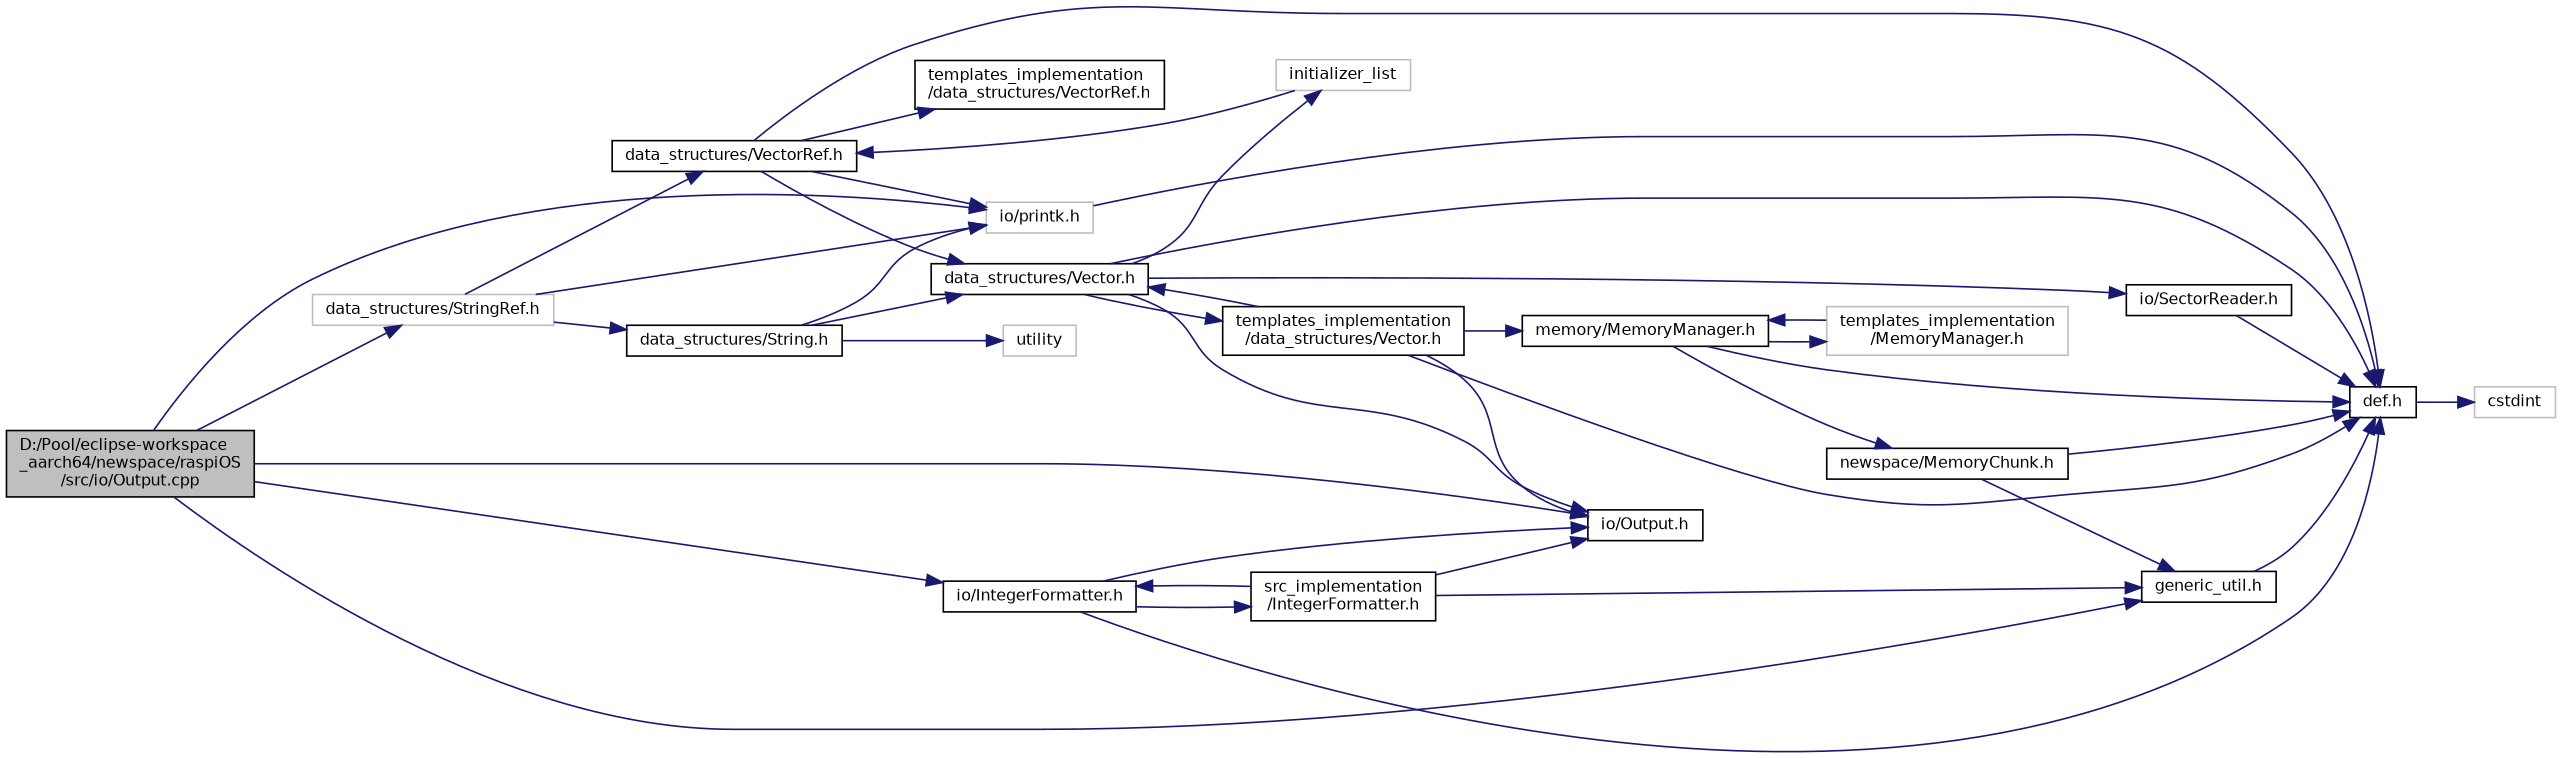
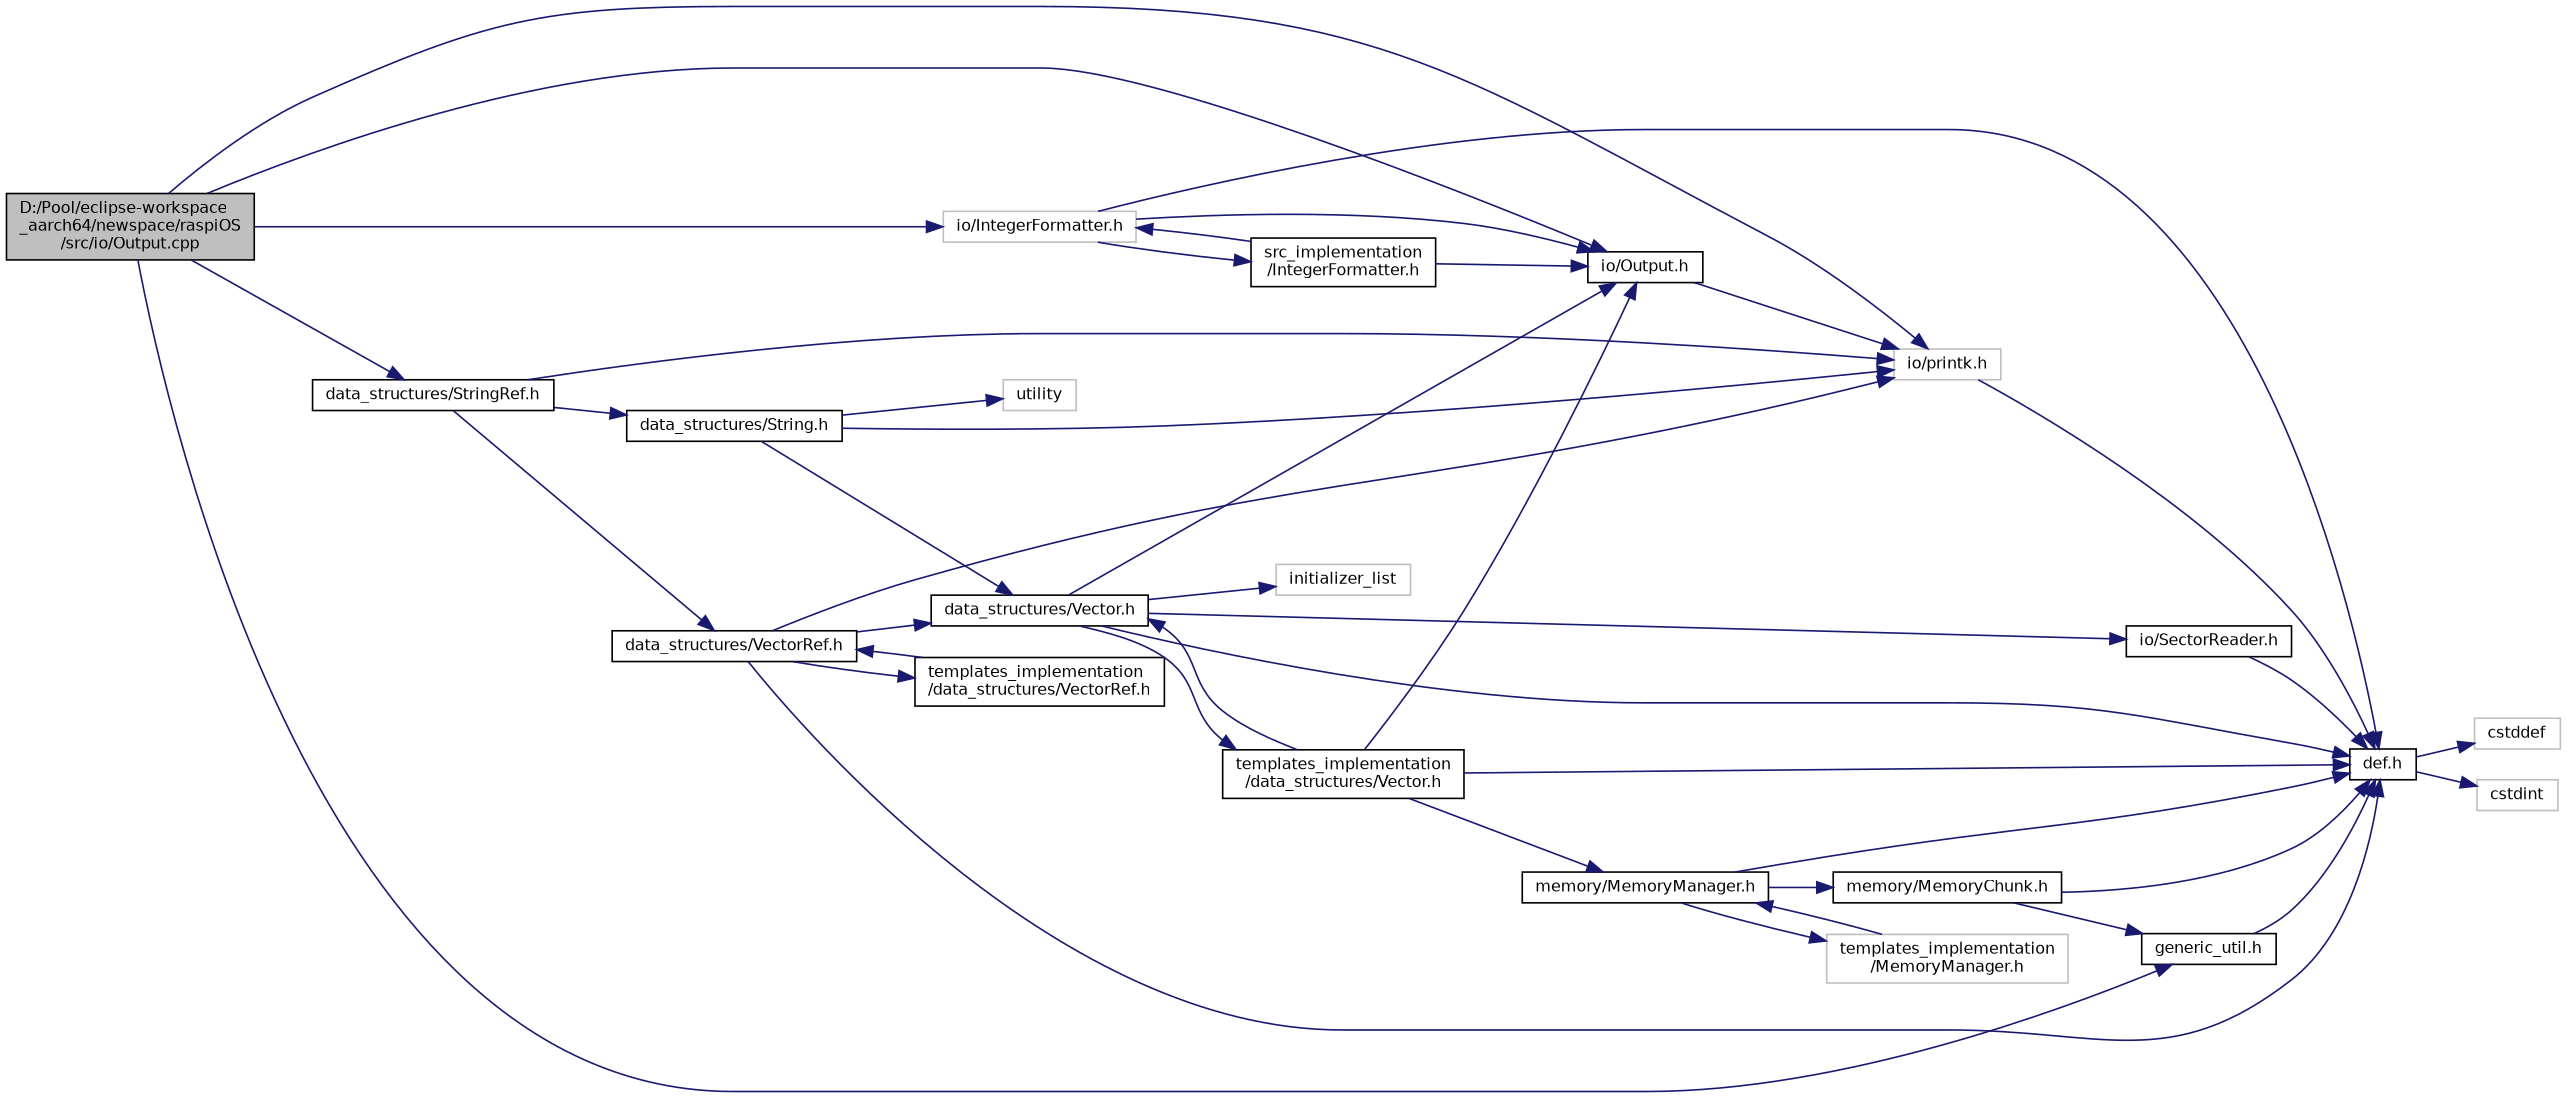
(1086, 135) -> (898, 654)
(433, 310) -> (433, 395)
none -> (1788, 313)
(1947, 464) -> (1947, 887)
(1781, 592) -> none
(1040, 597) -> (1040, 227)
none -> (2517, 734)
